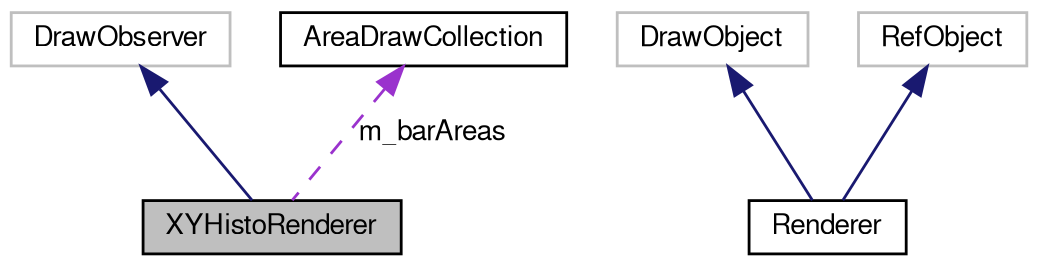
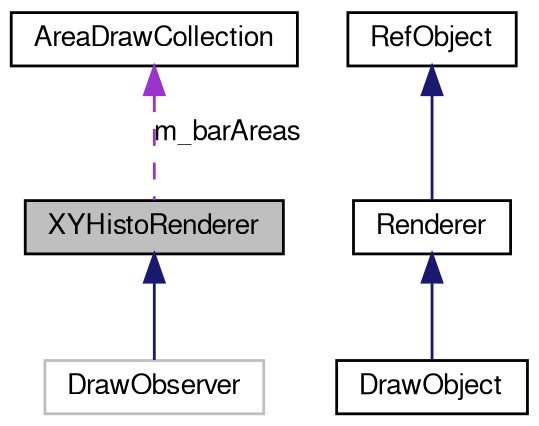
(713, 39) -> (432, 387)
(943, 39) -> (432, 39)
(206, 145) -> (154, 321)
(778, 146) -> (432, 321)
